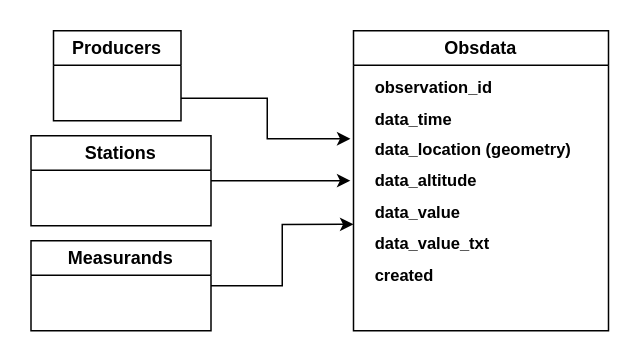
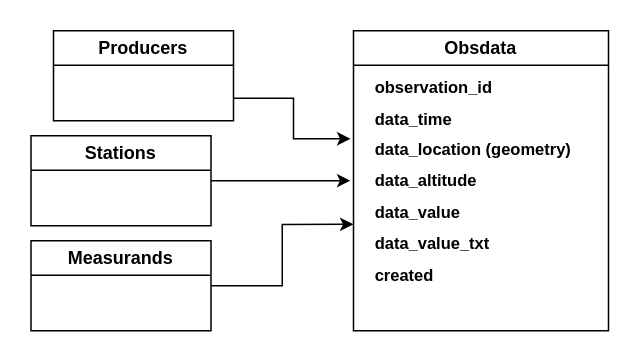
(117, 76) -> (143, 76)
